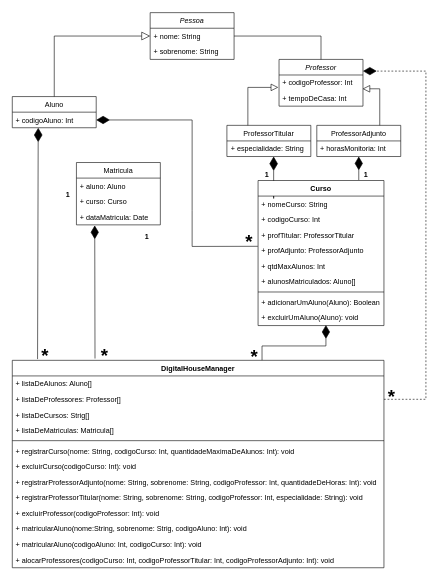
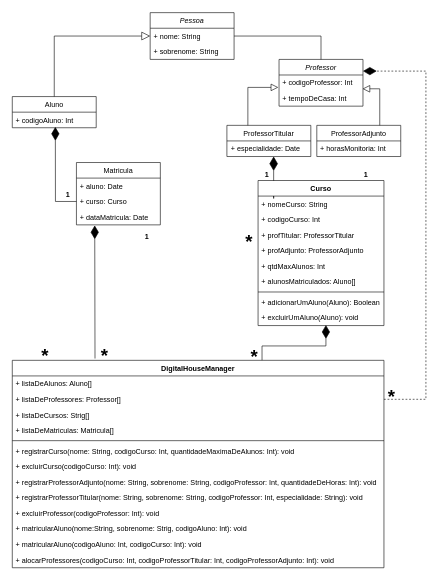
(271, 149) -> (268, 149)
(359, 171) -> none
none -> (55, 181)
(103, 186) -> (102, 186)
(218, 246) -> none
(38, 339) -> none
